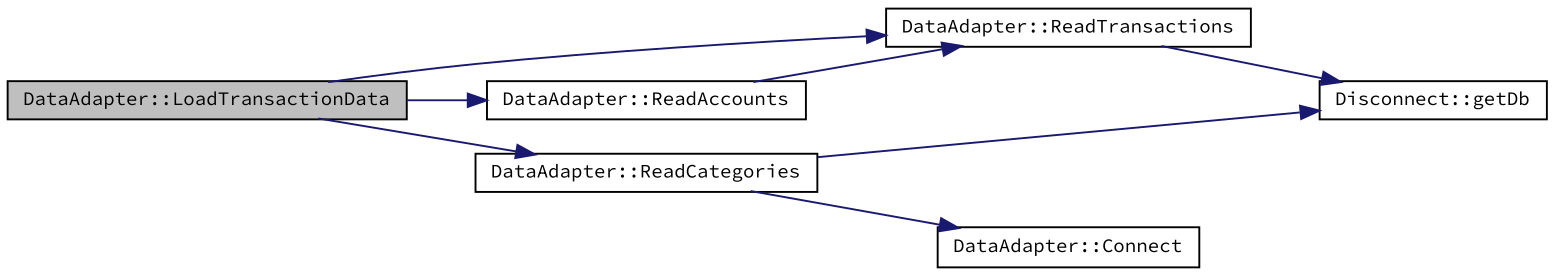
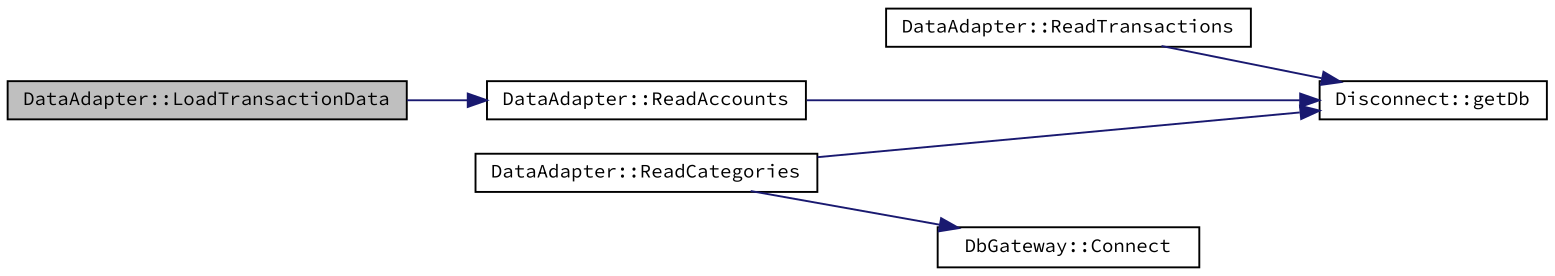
(597, 53) -> none
(848, 66) -> (1053, 100)
(417, 135) -> none
(1068, 247) -> (1068, 247)
